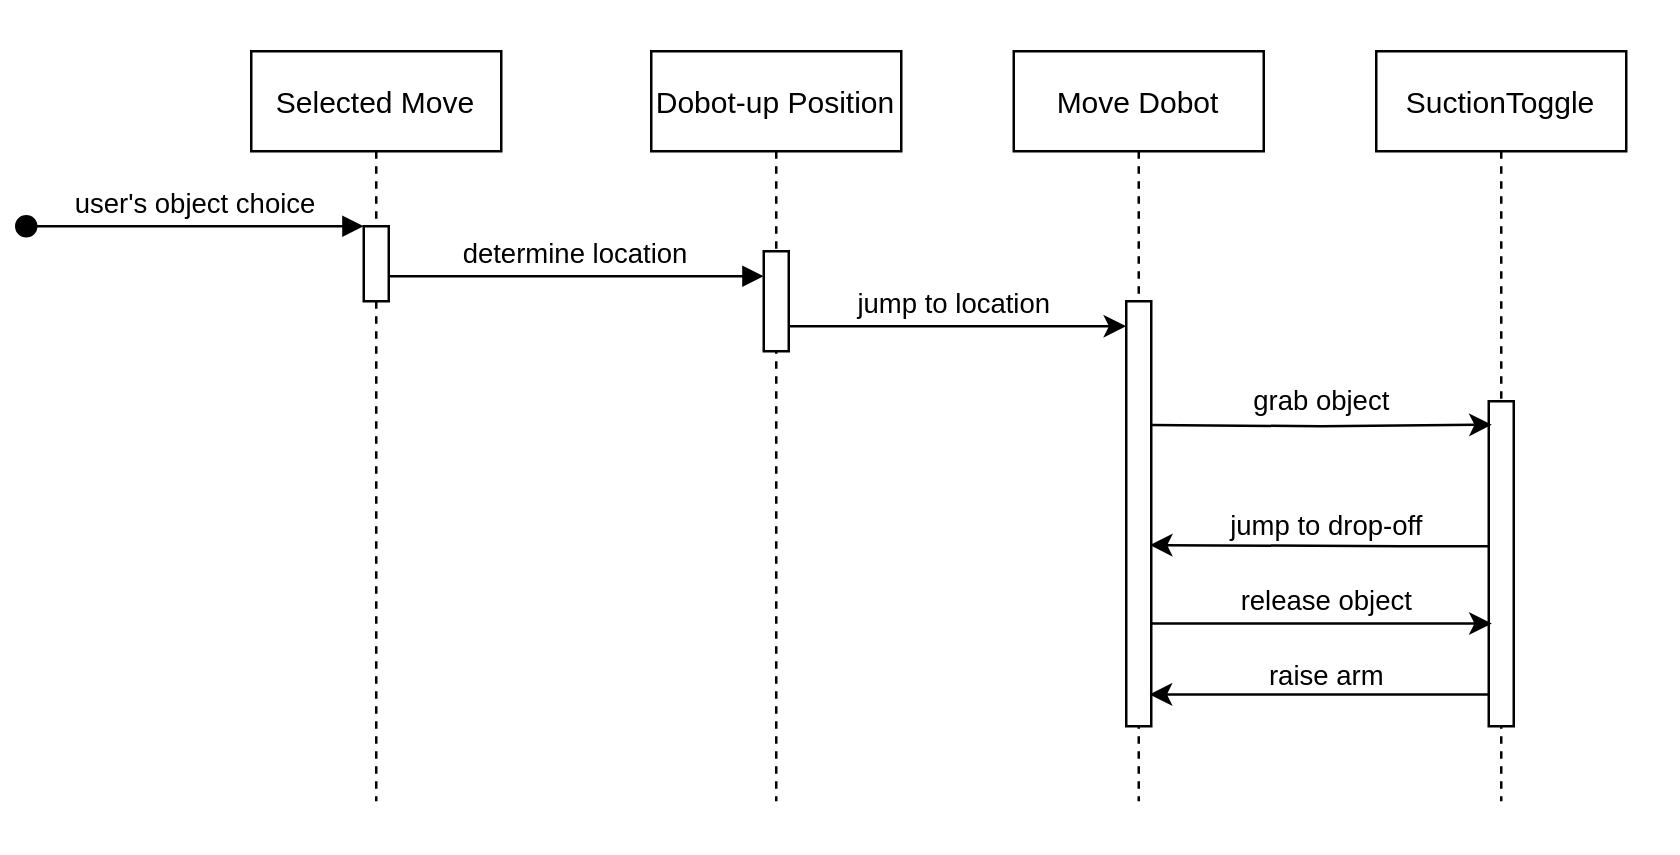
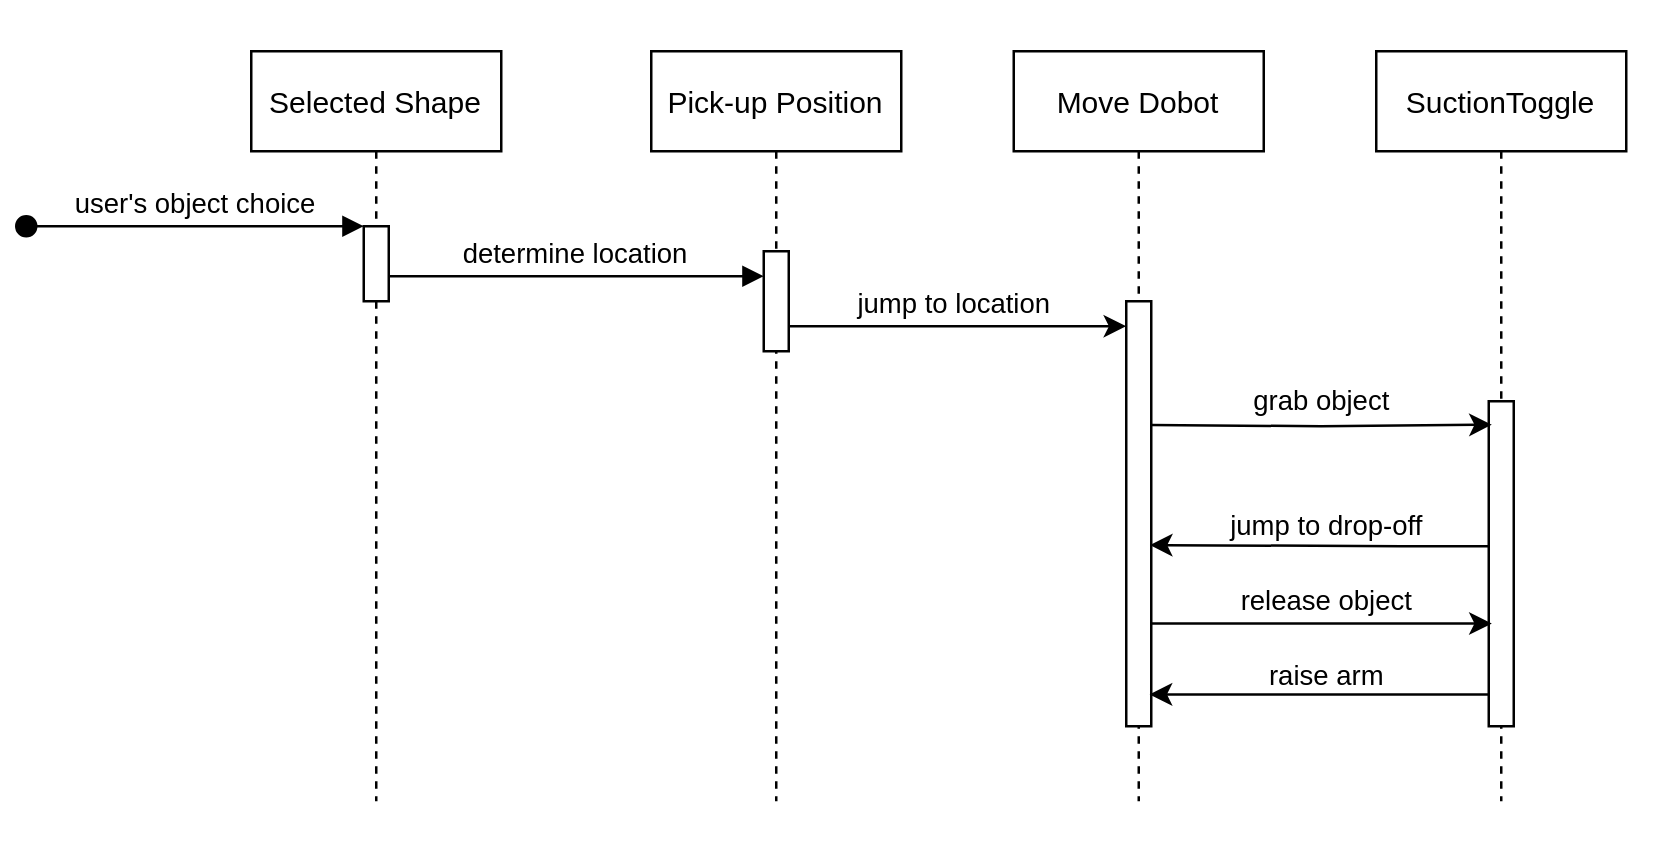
(375, 103) -> (375, 103)
(775, 103) -> (775, 103)
